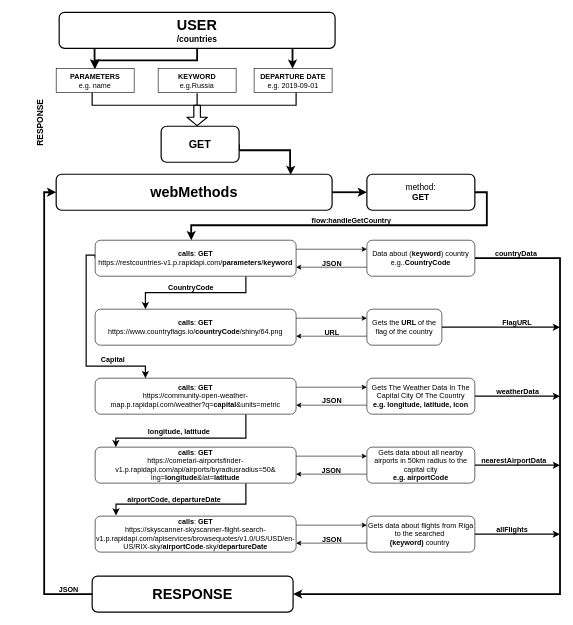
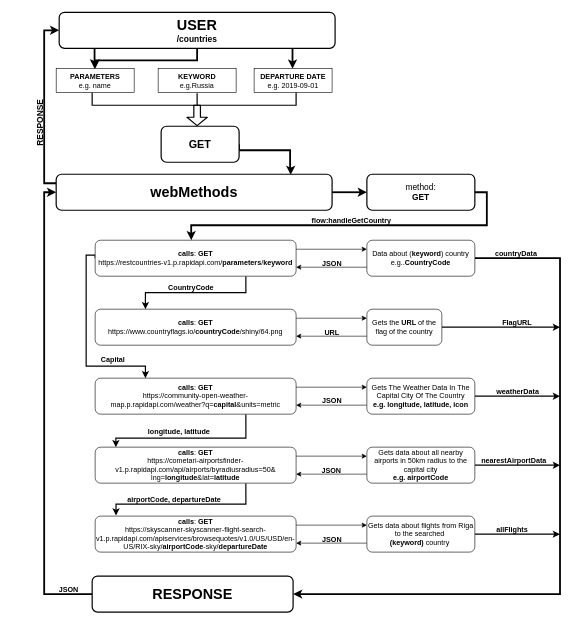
none -> (44, 109)
